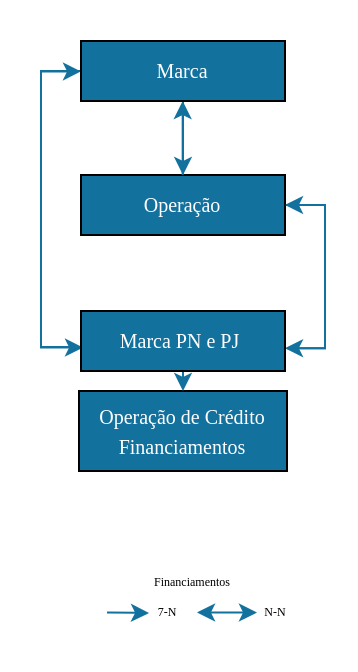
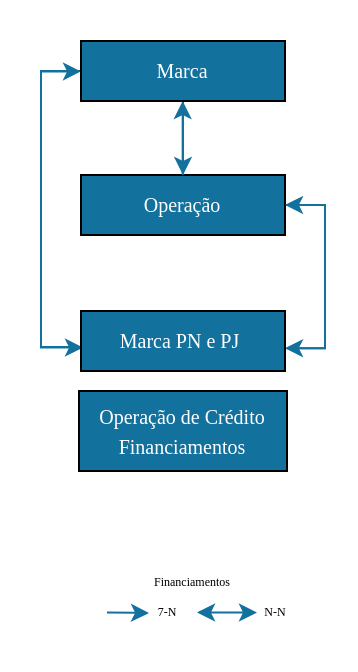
(183, 374) -> none
